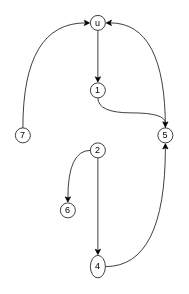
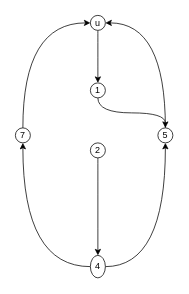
(71, 170) -> none
(68, 210) -> none
none -> (36, 229)
